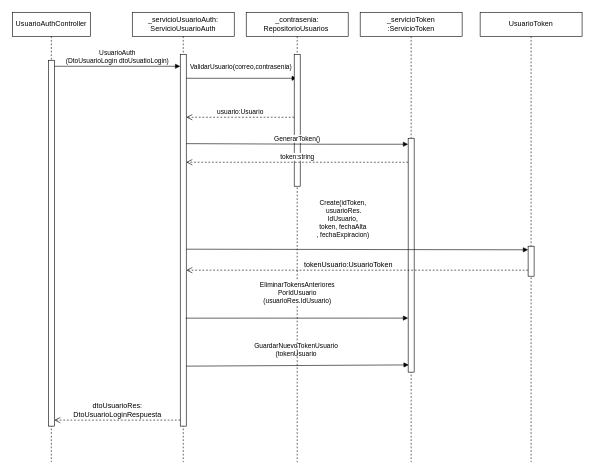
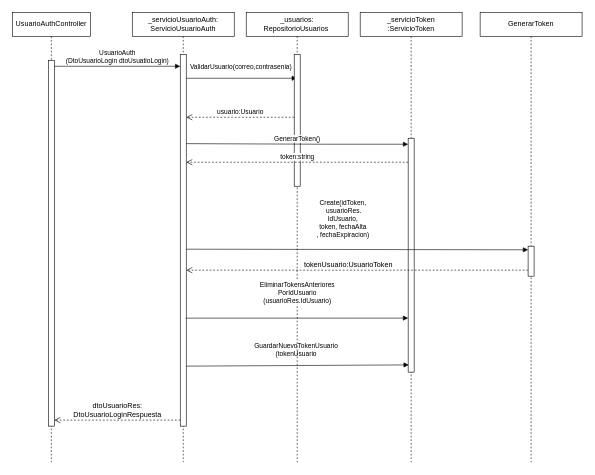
(297, 24) -> (297, 24)
(531, 24) -> (531, 24)
